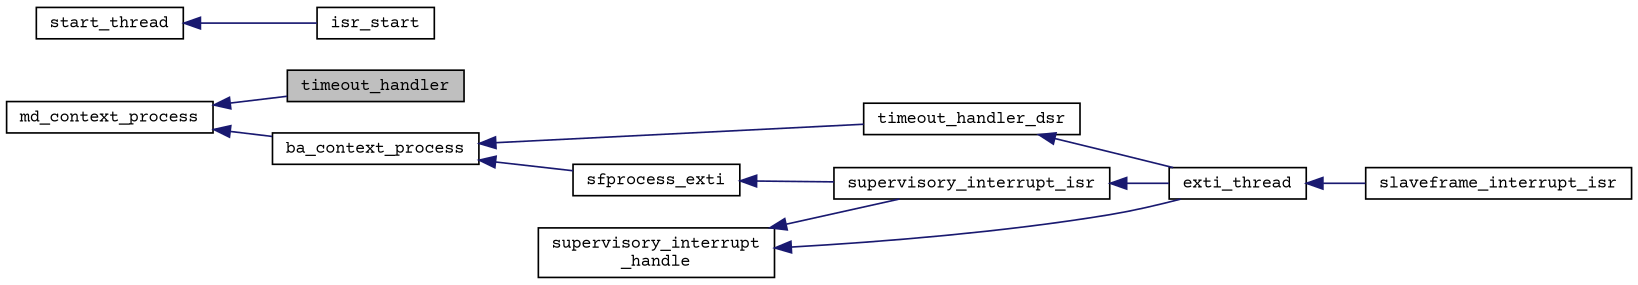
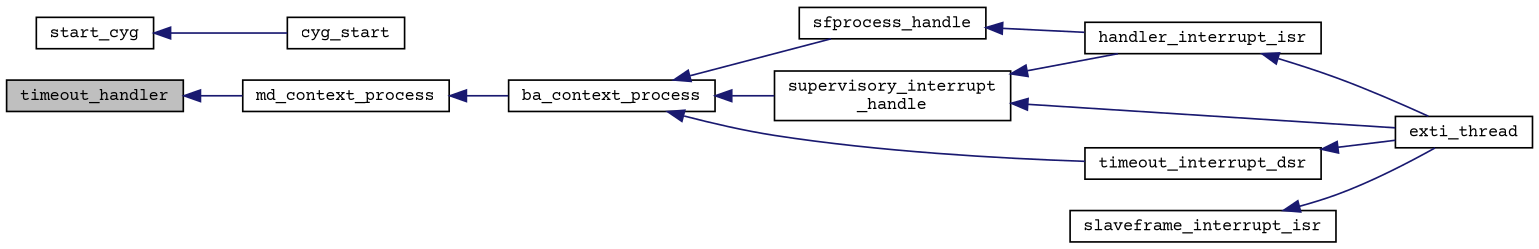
(110, 23) -> (95, 33)
(376, 23) -> (346, 33)
none -> (753, 96)
(259, 100) -> (222, 96)
(972, 119) -> (1203, 163)
(656, 180) -> (893, 23)
(972, 183) -> (1203, 38)
(1344, 183) -> (1369, 181)
